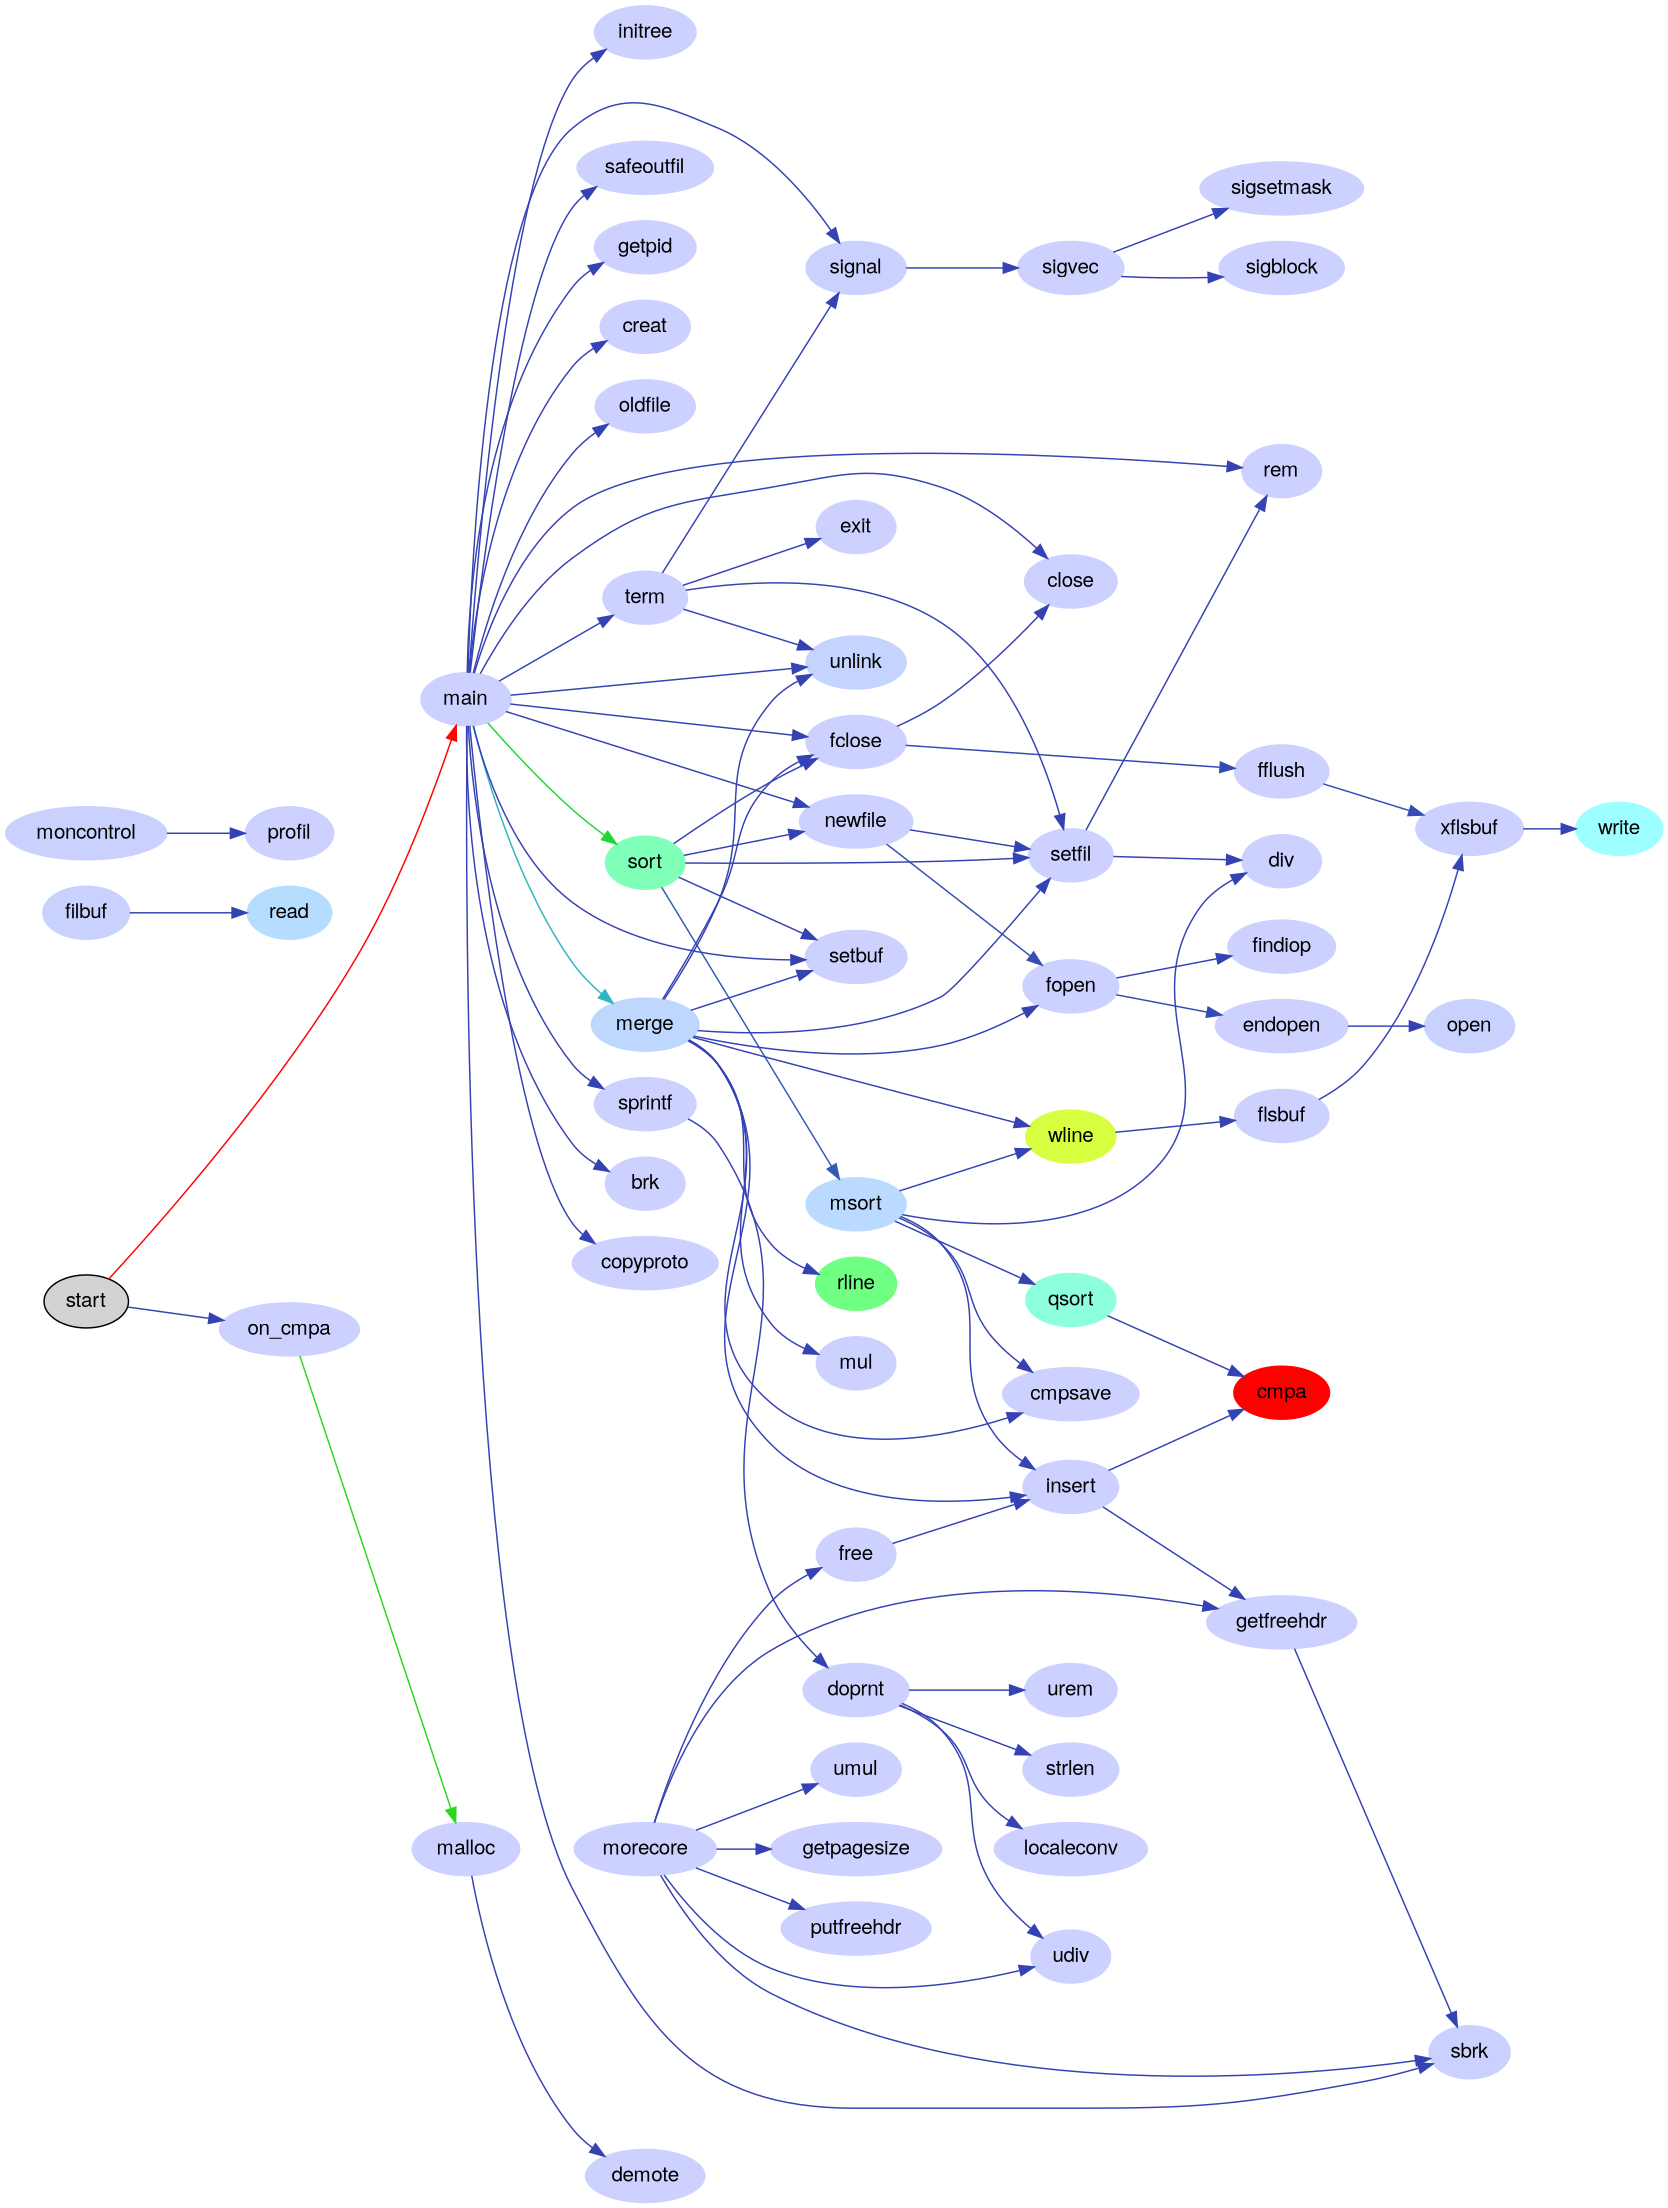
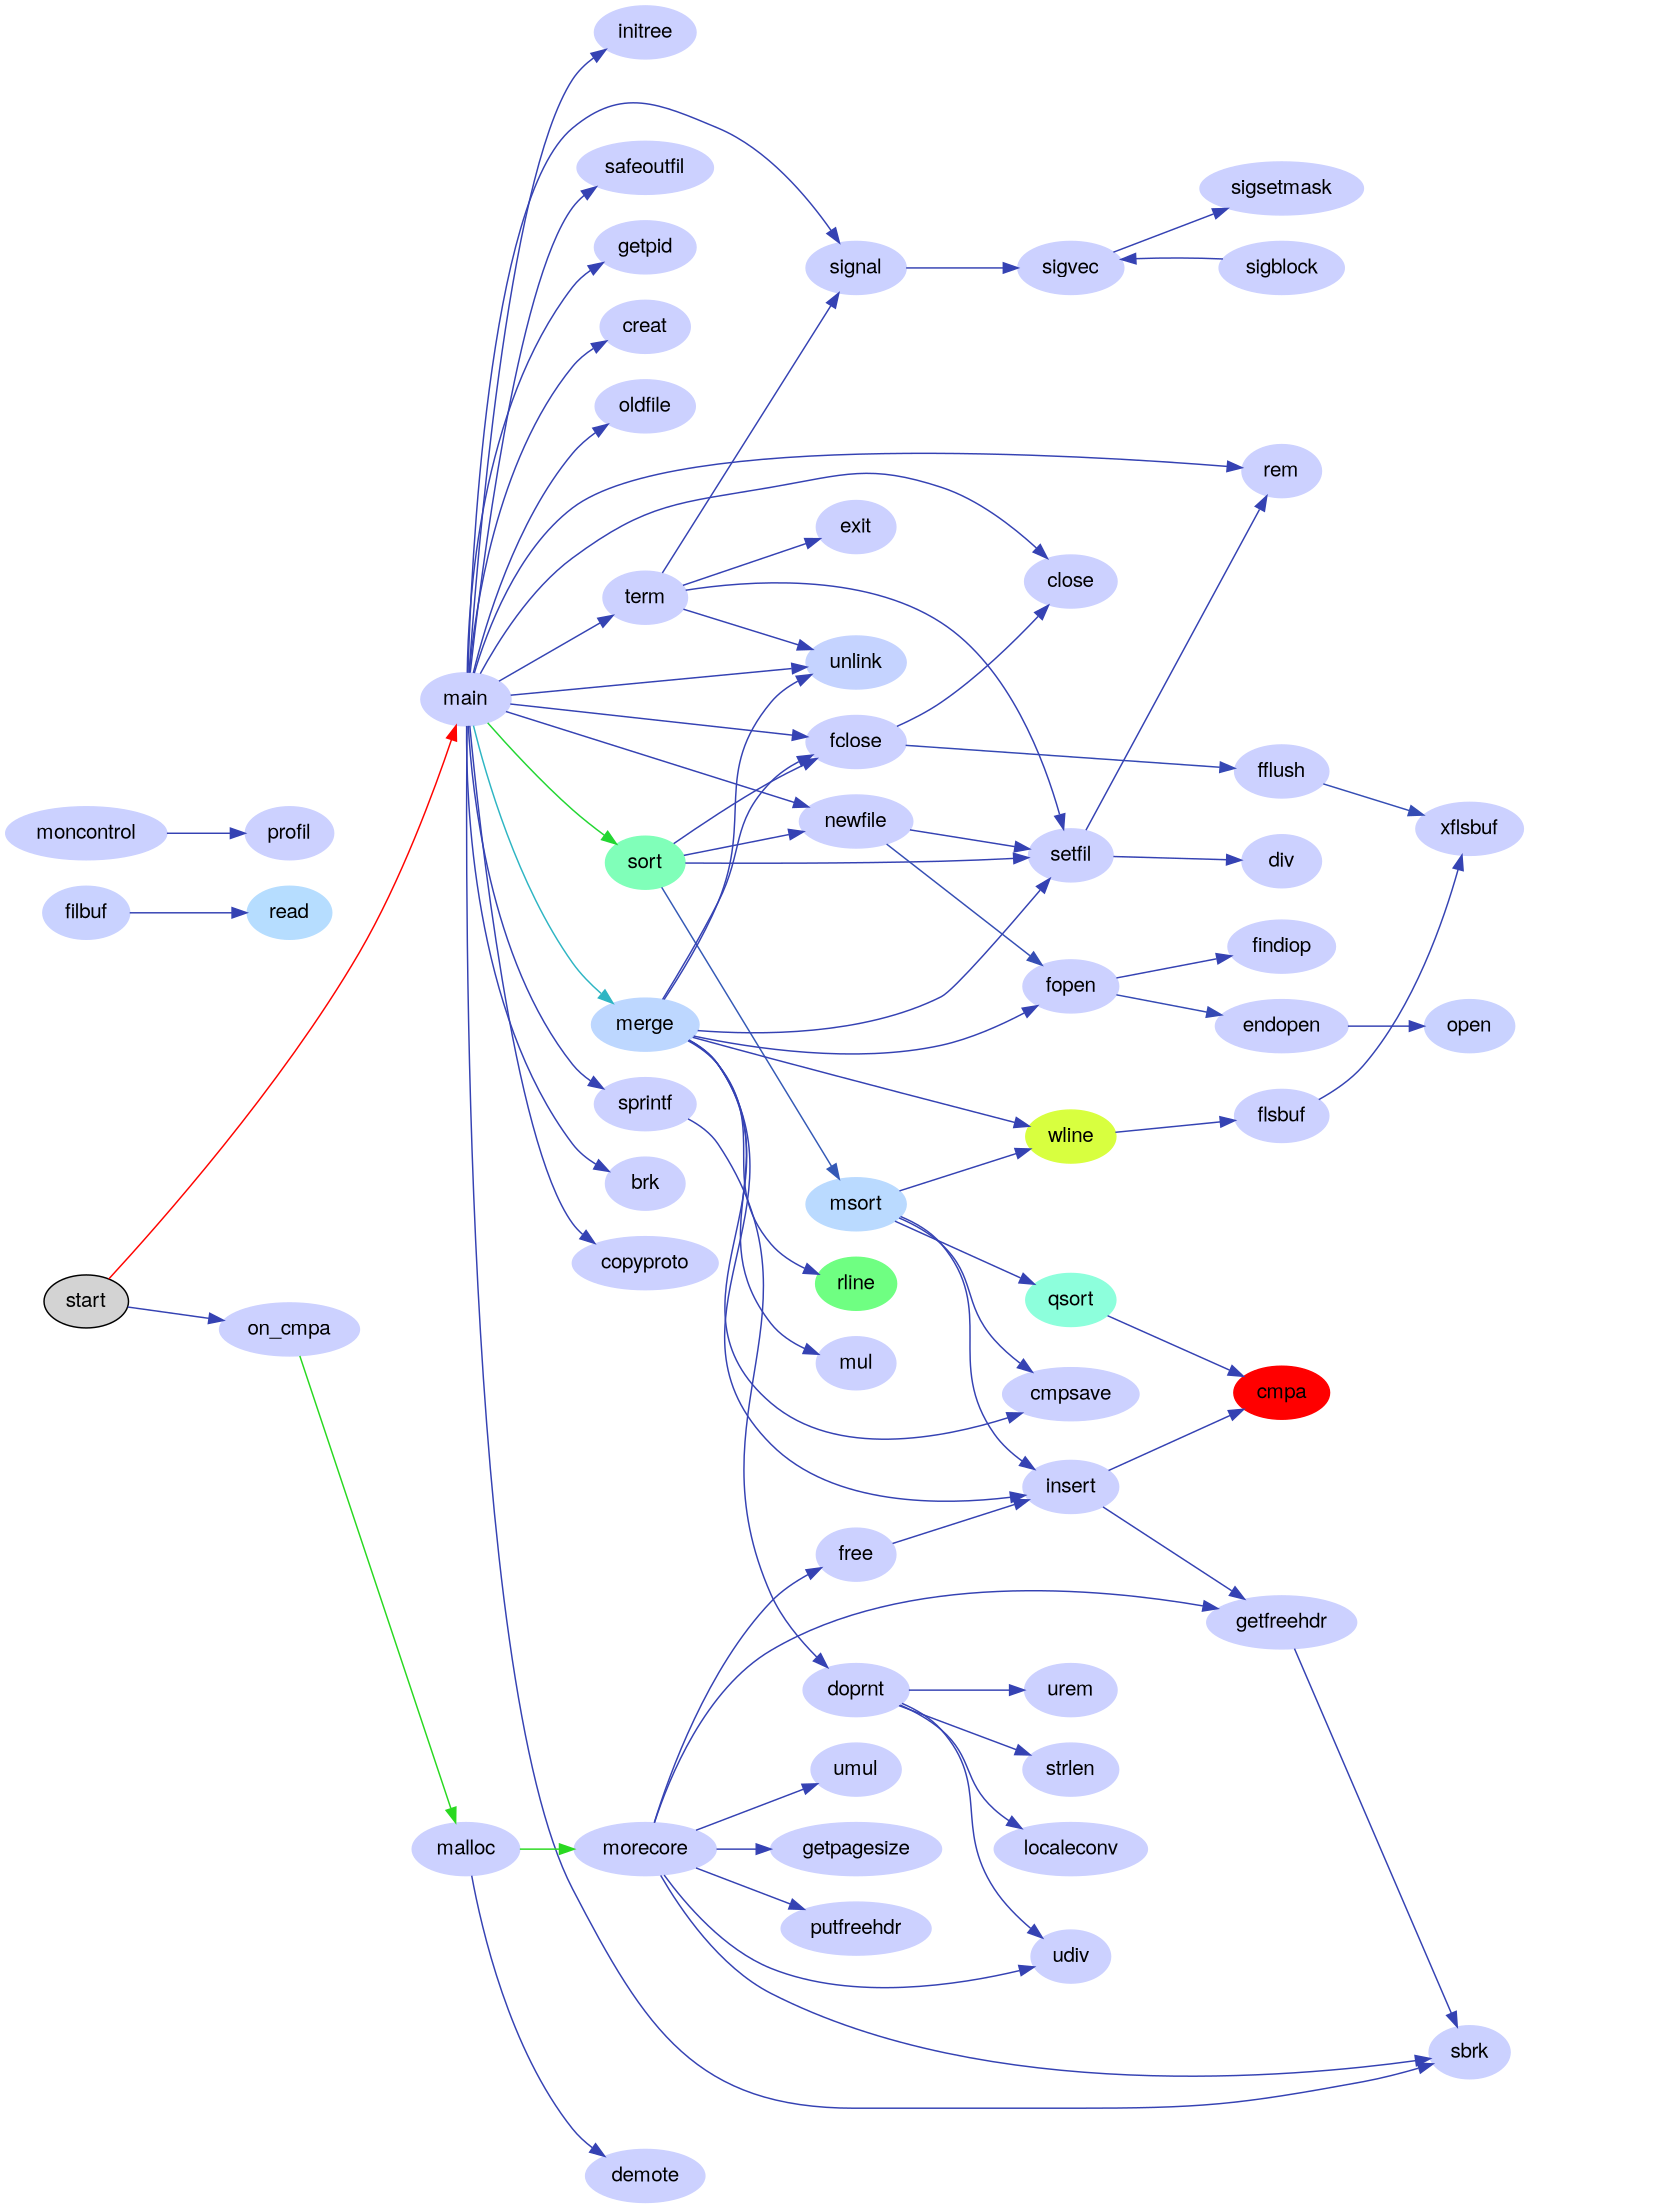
(1164, 278) -> (1179, 258)
(1619, 829) -> none
(856, 957) -> none
(1170, 1148) -> none
none -> (540, 1849)
